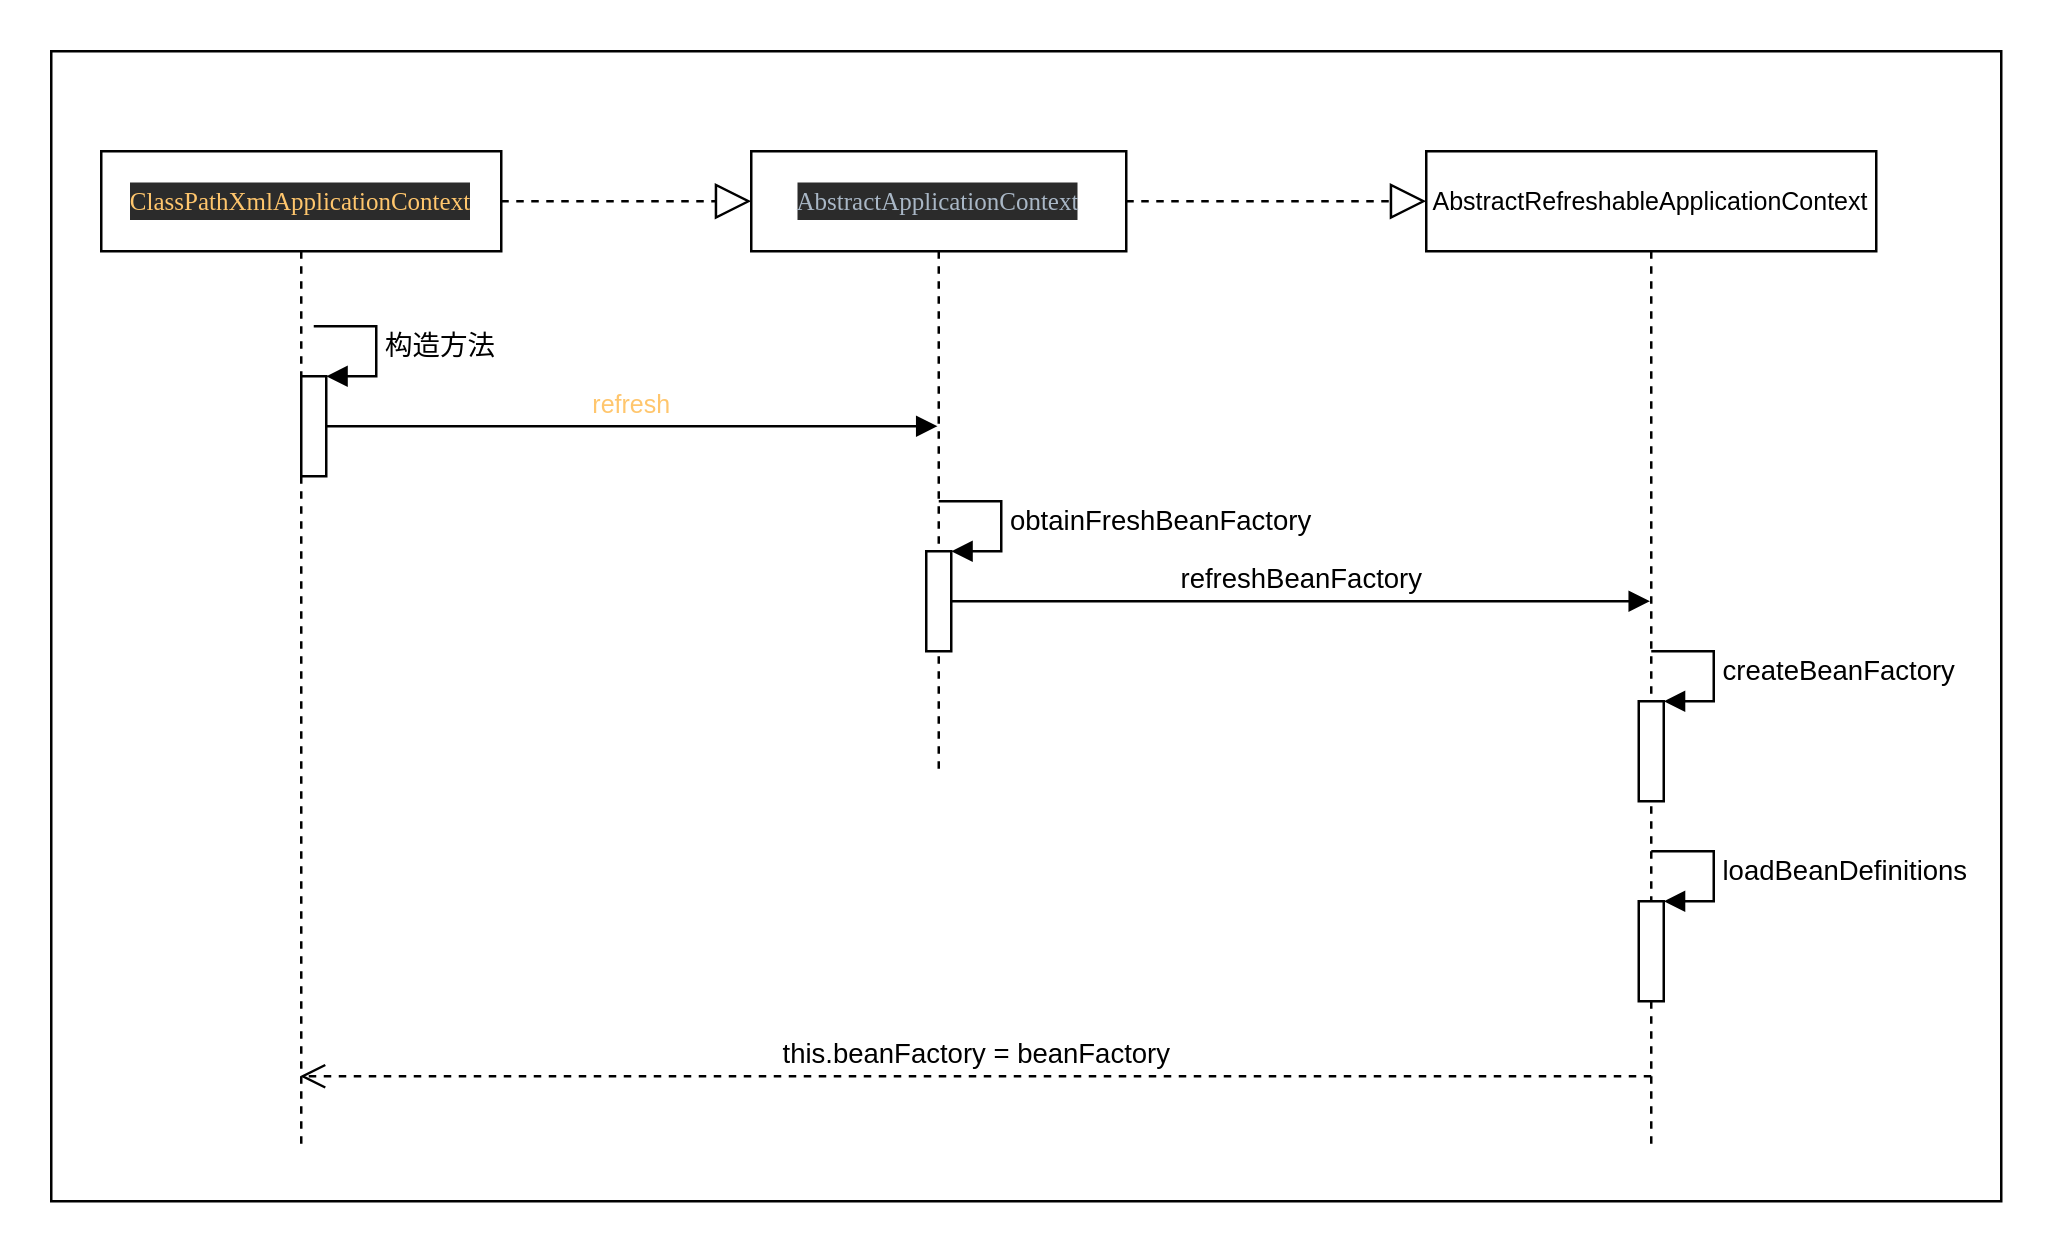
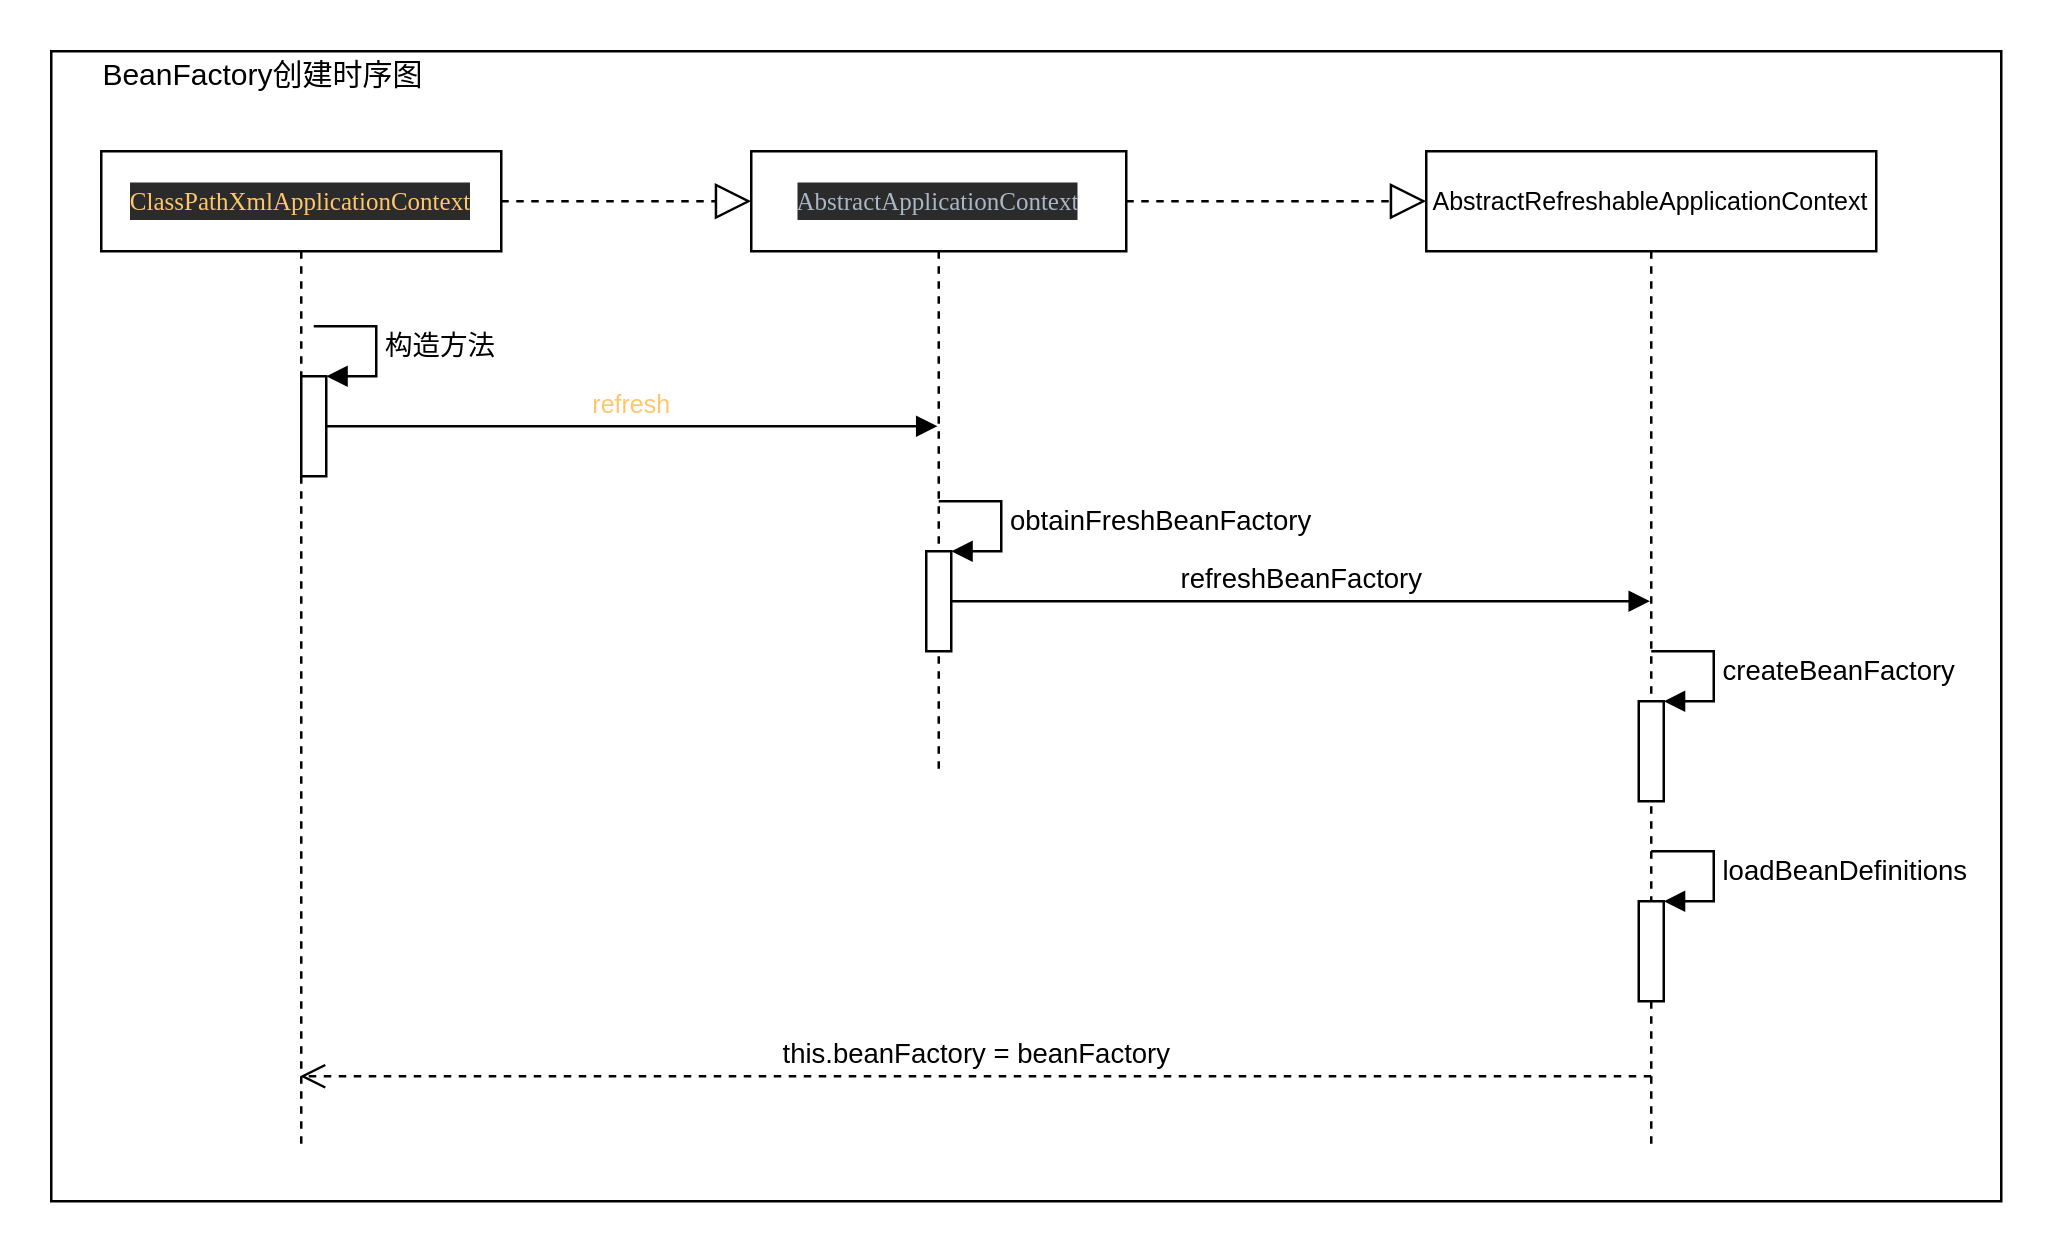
none -> (264, 76)
